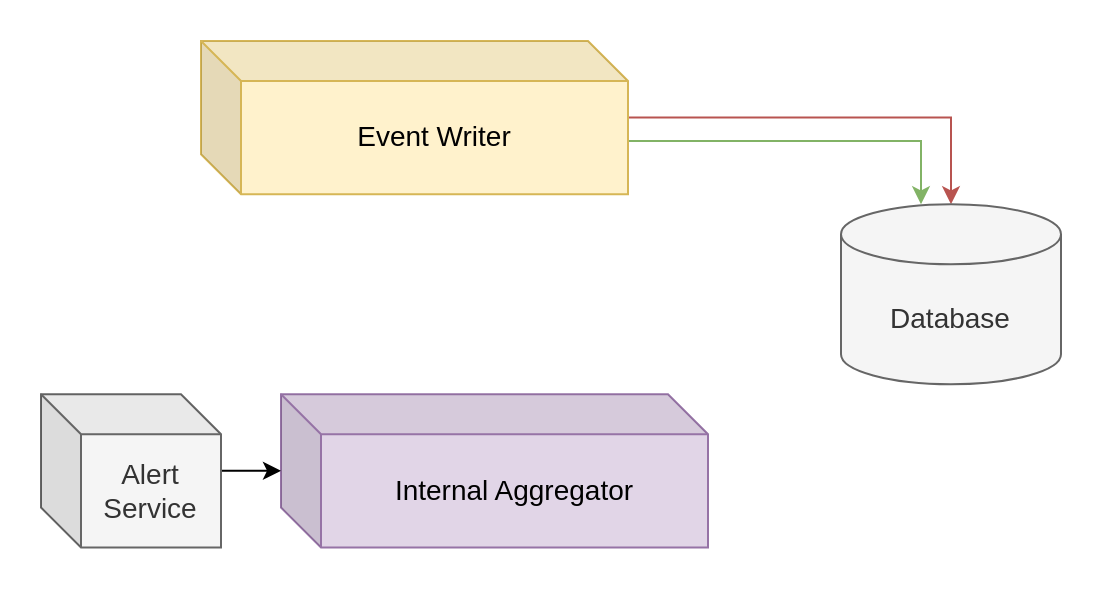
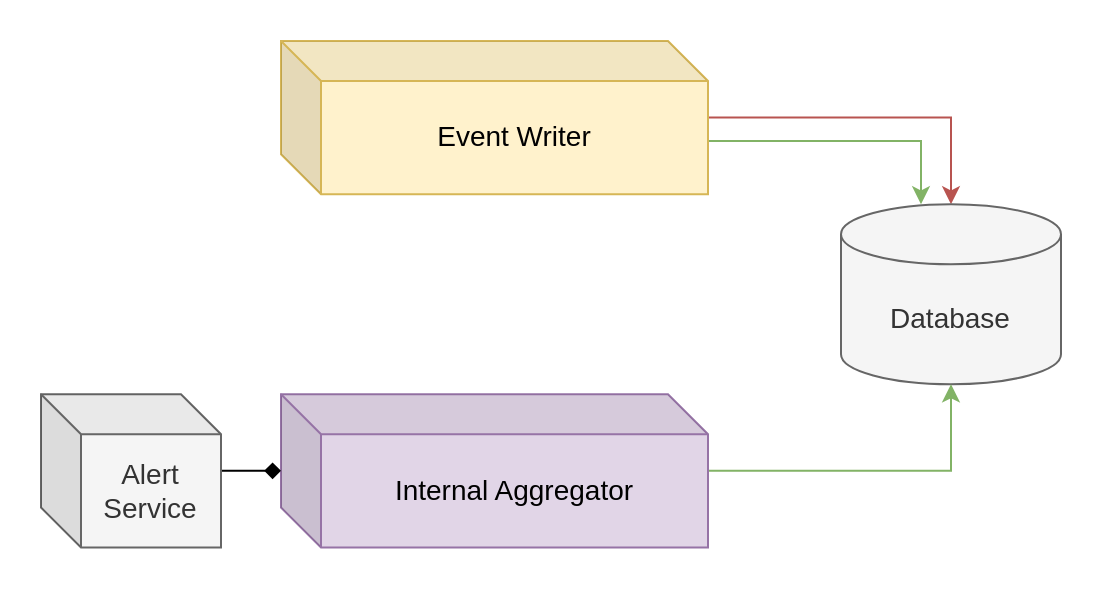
(415, 118) -> (495, 118)
(266, 471) -> (265, 471)
none -> (866, 471)
